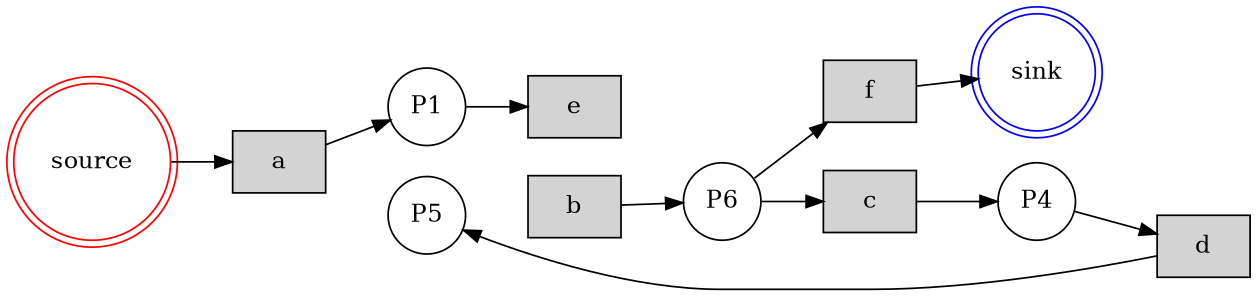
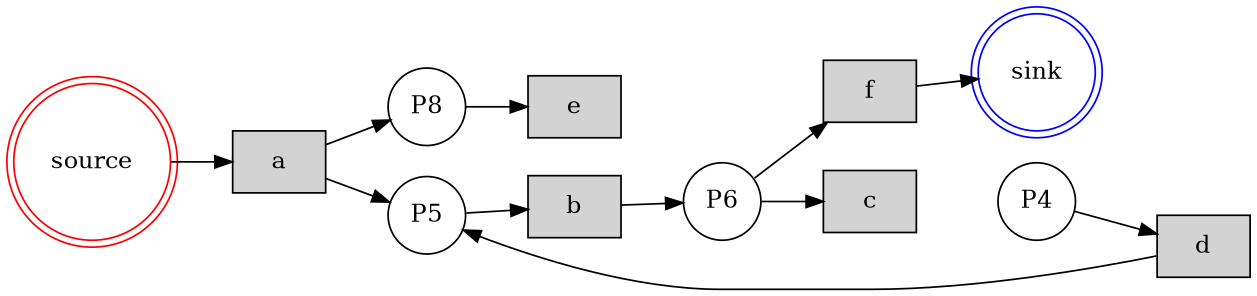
(427, 107) -> (427, 107)
none -> (349, 187)
(948, 202) -> none
none -> (489, 212)
